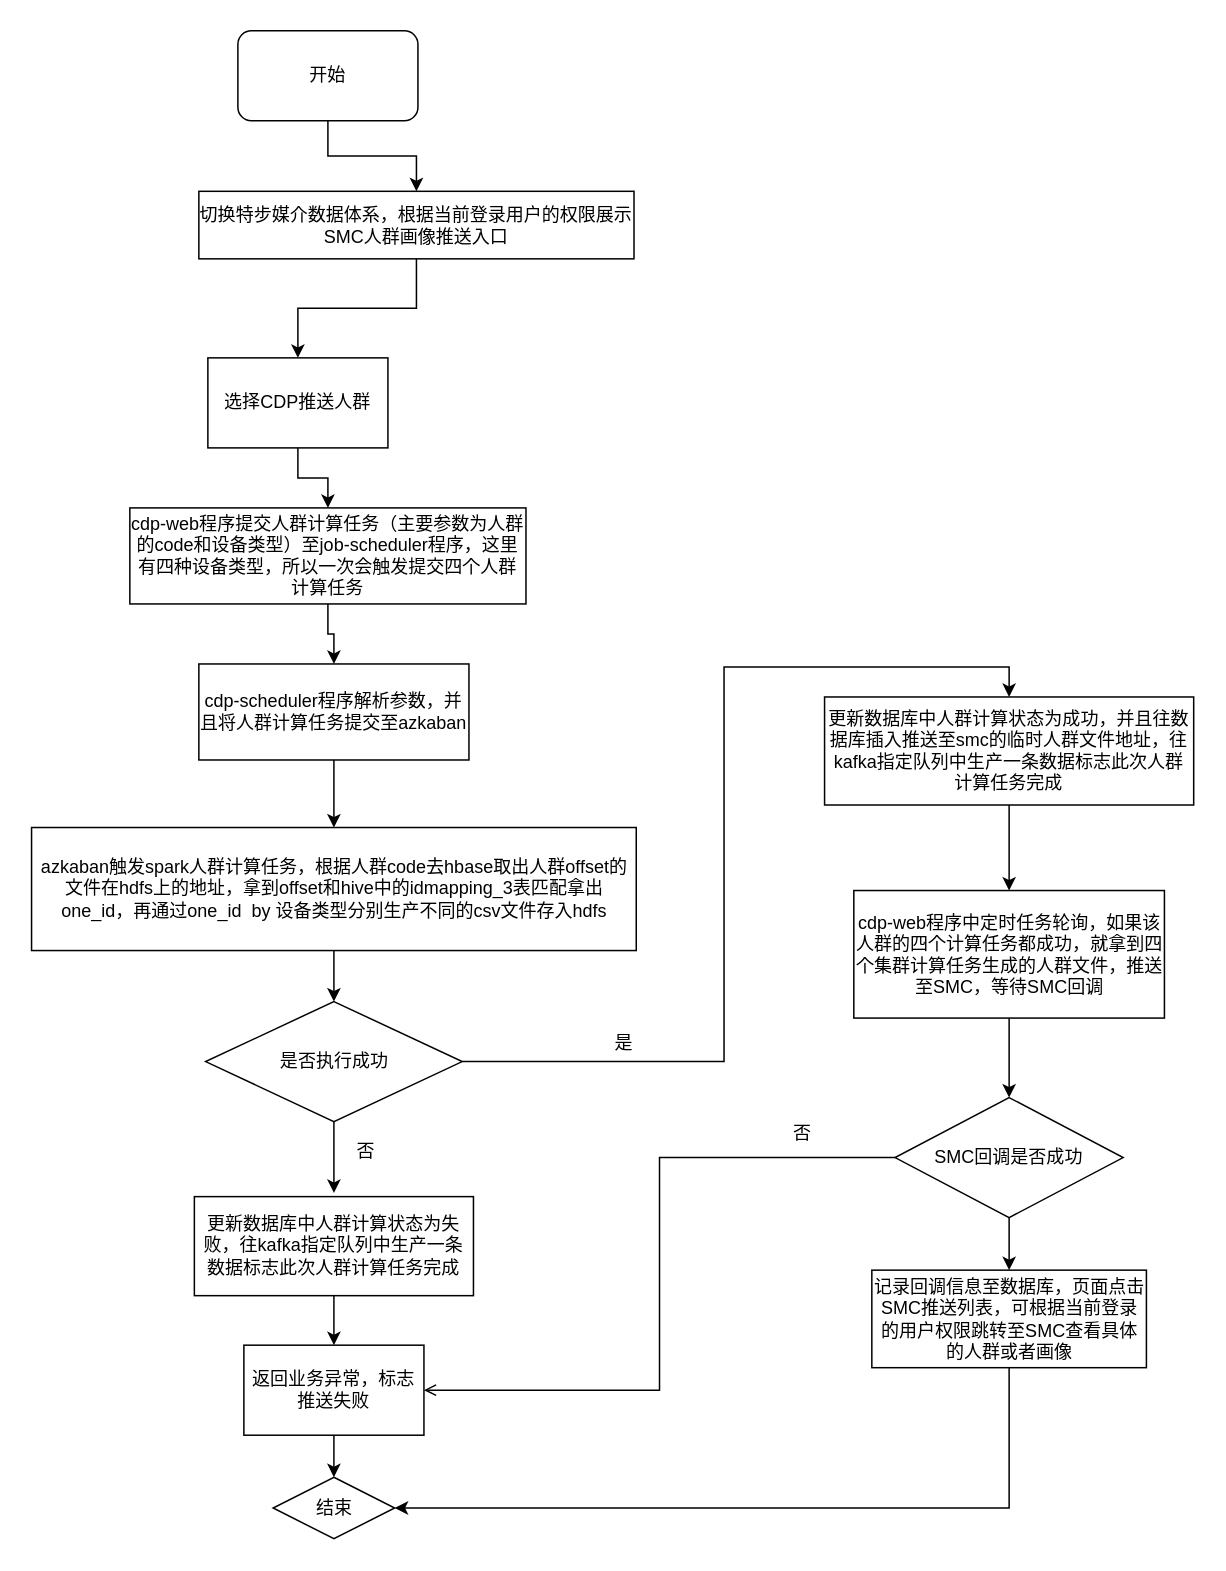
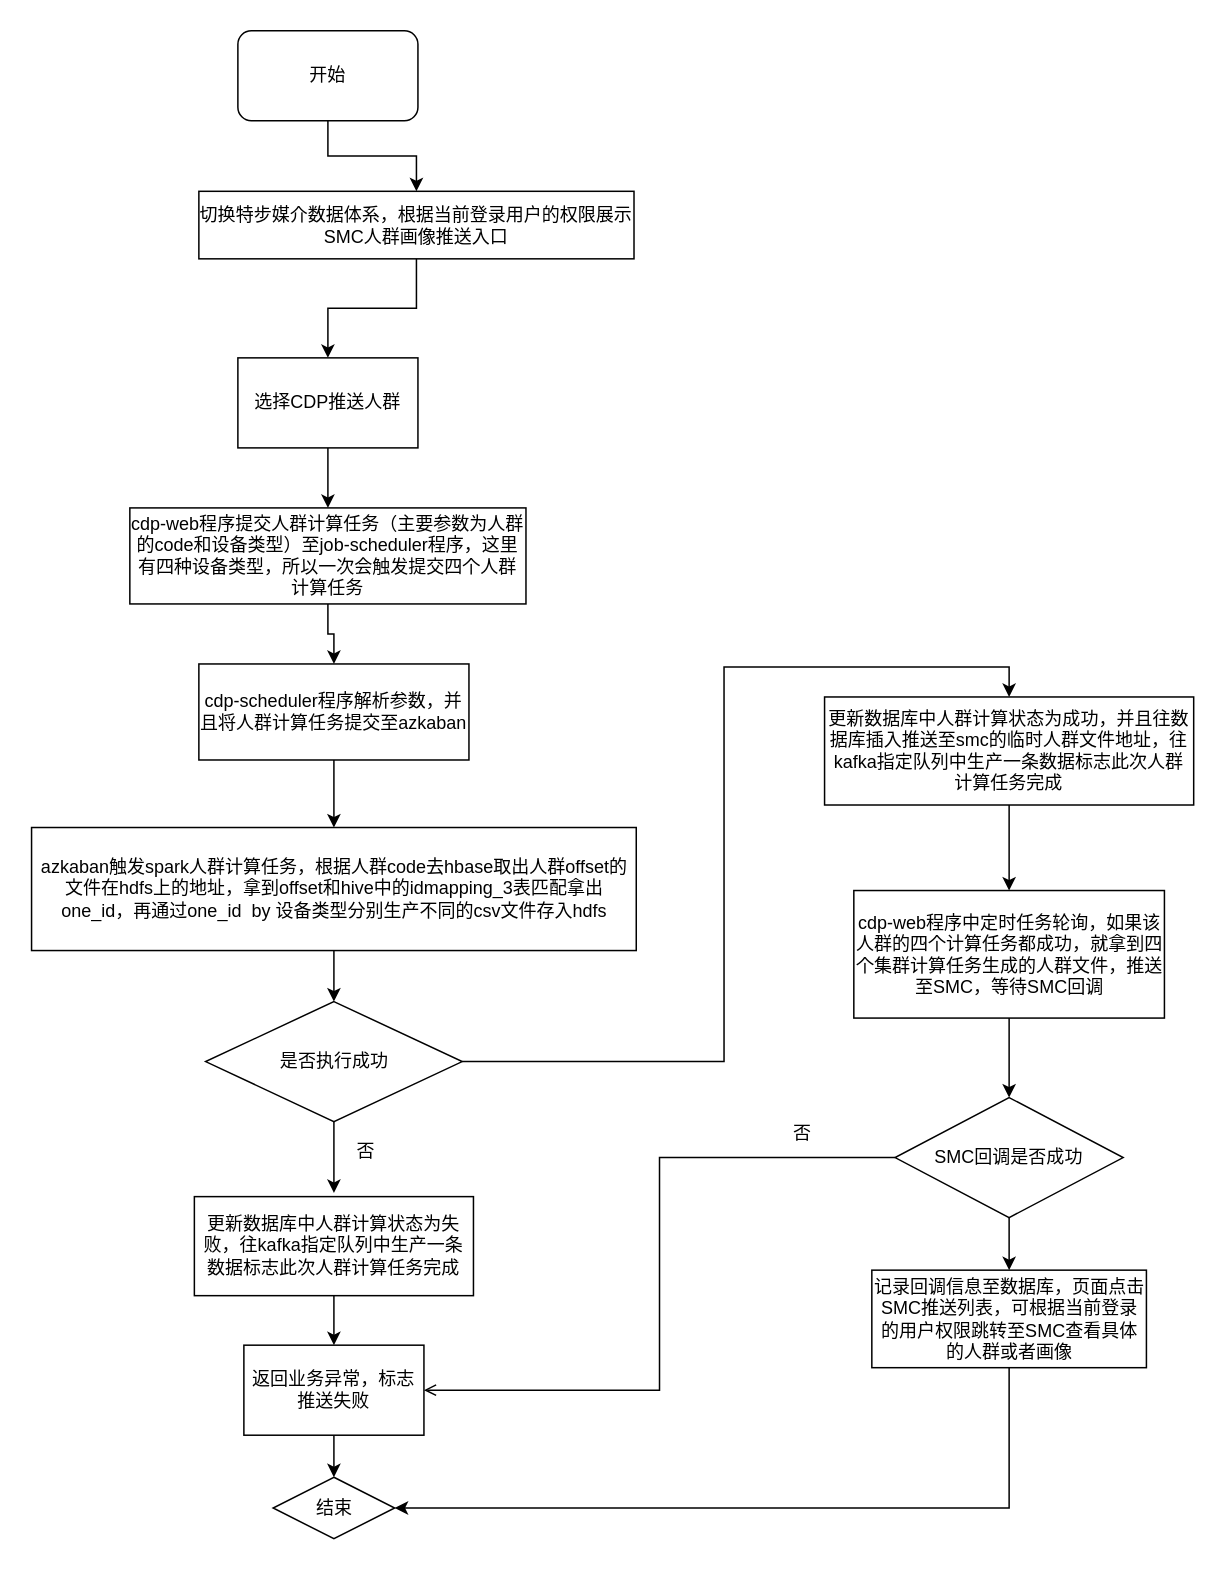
(298, 403) -> (328, 403)
(623, 1043) -> none
